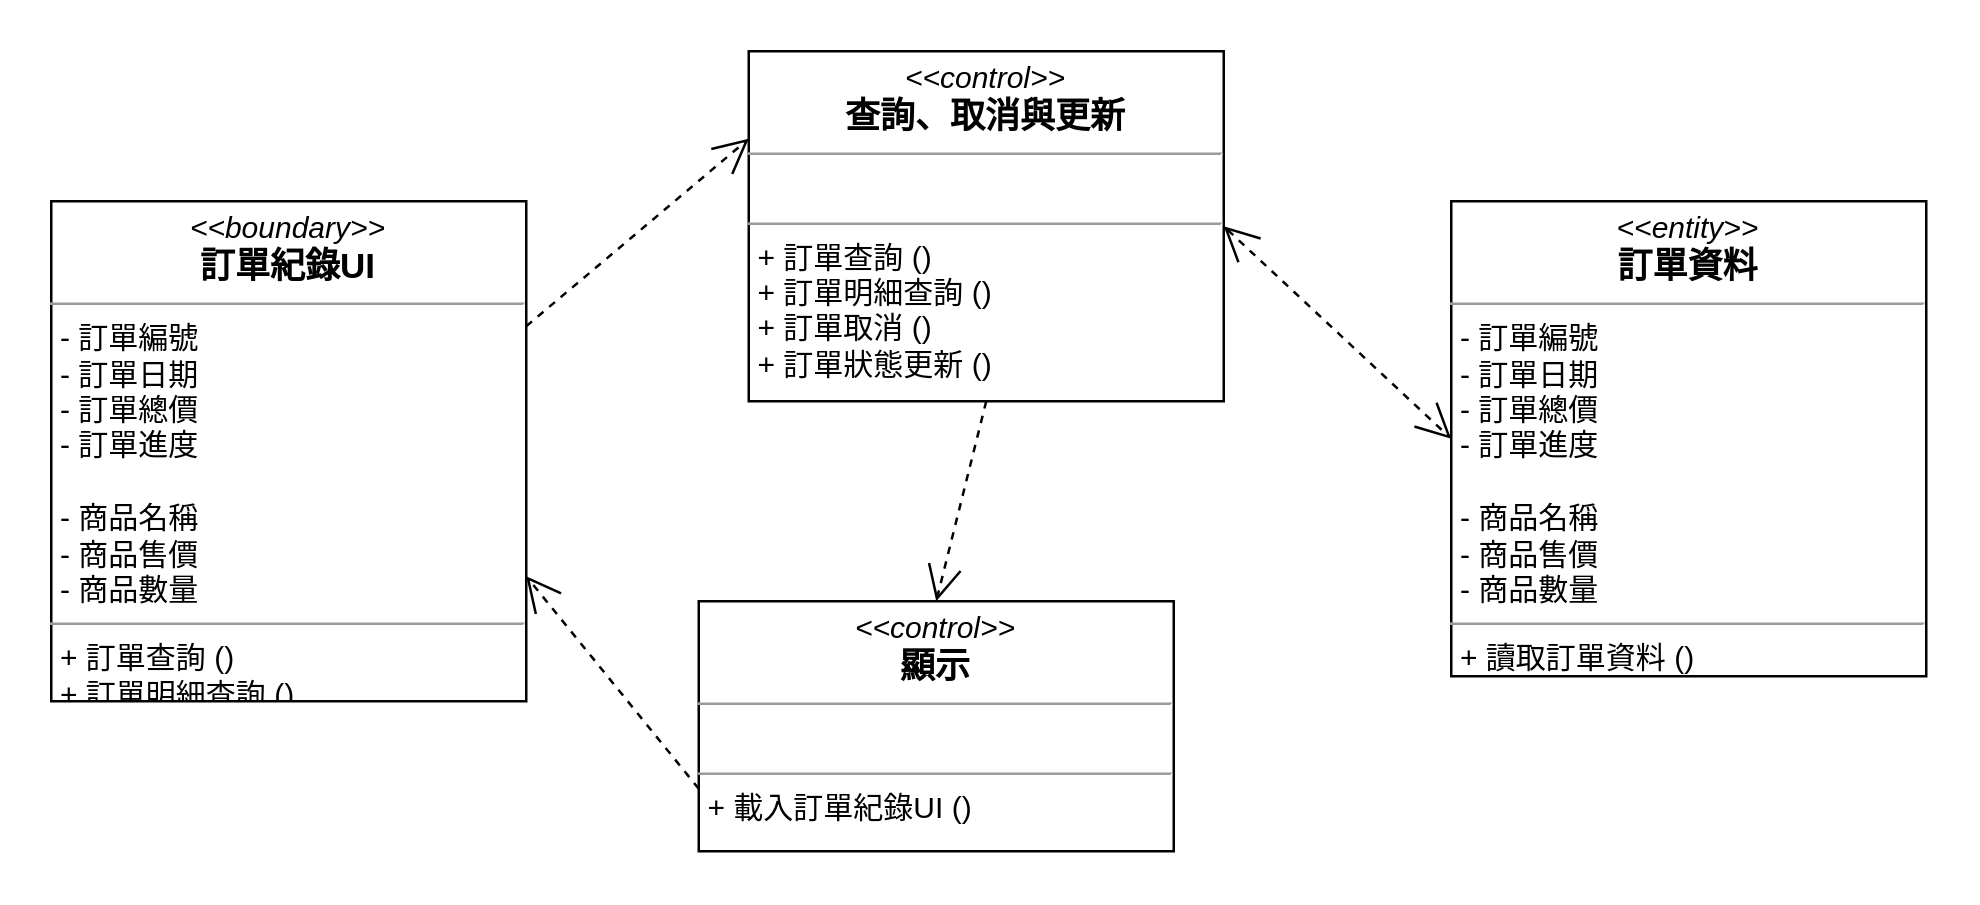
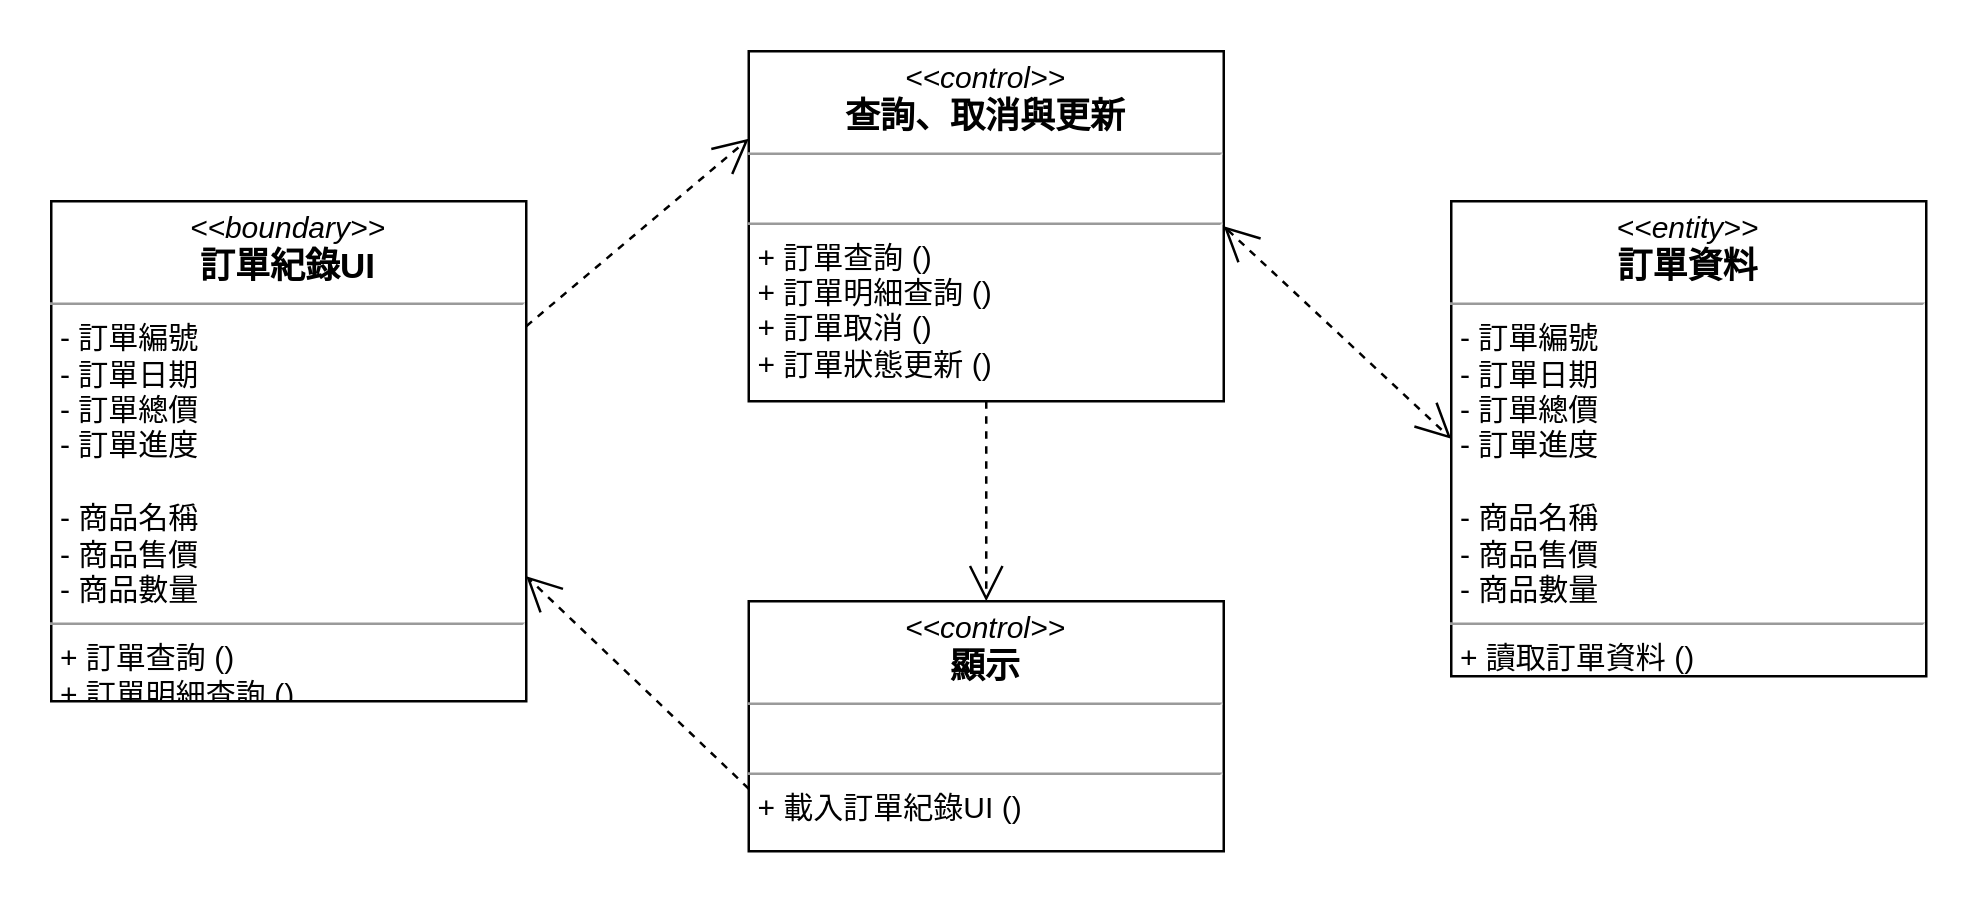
(936, 726) -> (986, 726)
